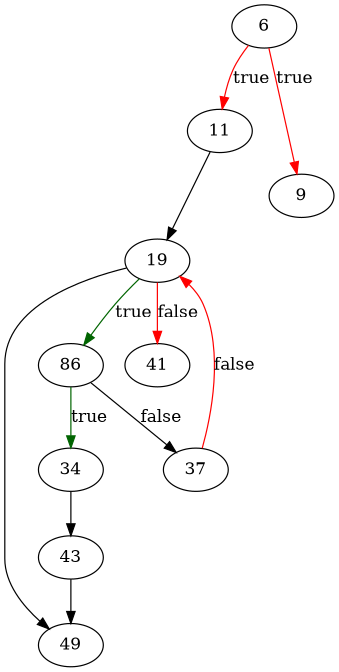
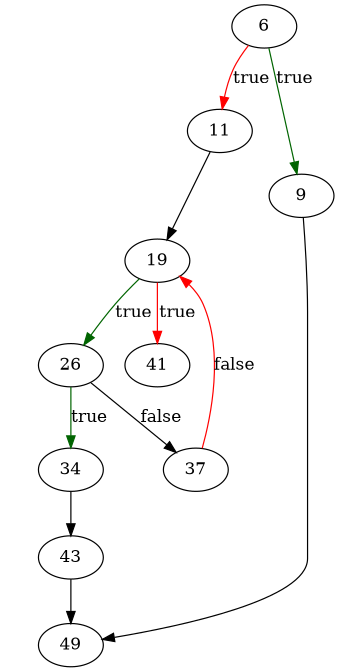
(282, 105) -> (282, 105)
(178, 313) -> (178, 313)
(71, 365) -> (71, 365)
(5, 415) -> (308, 496)
